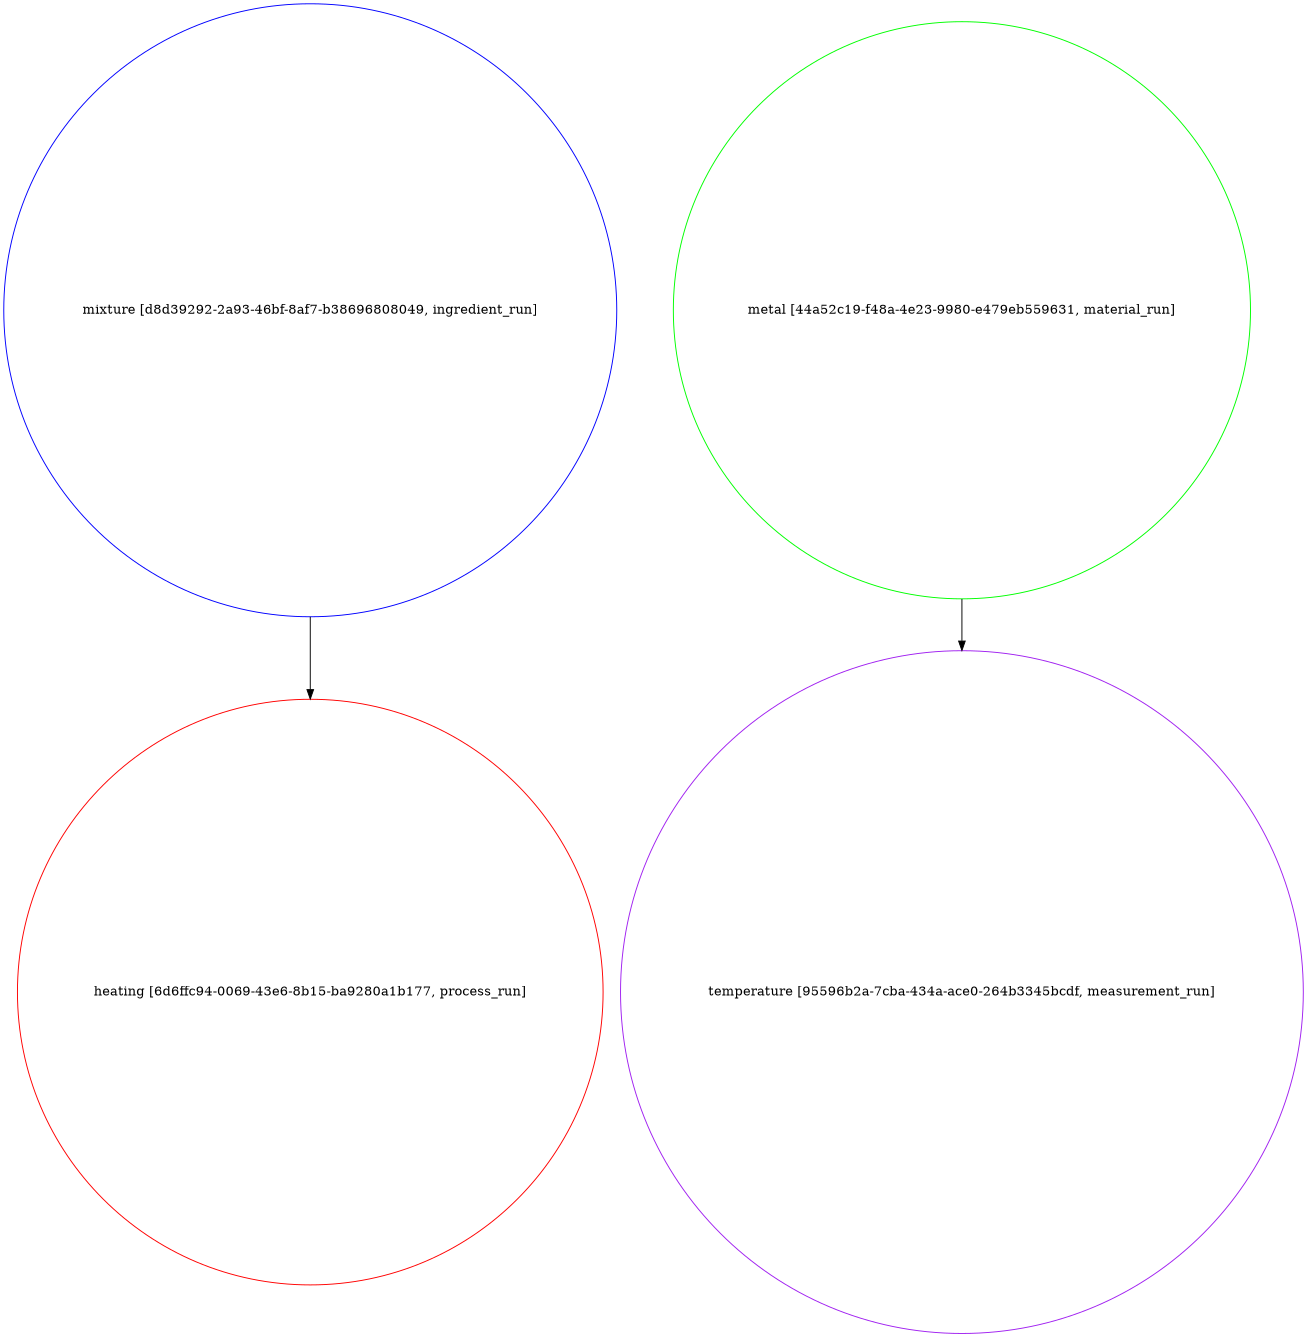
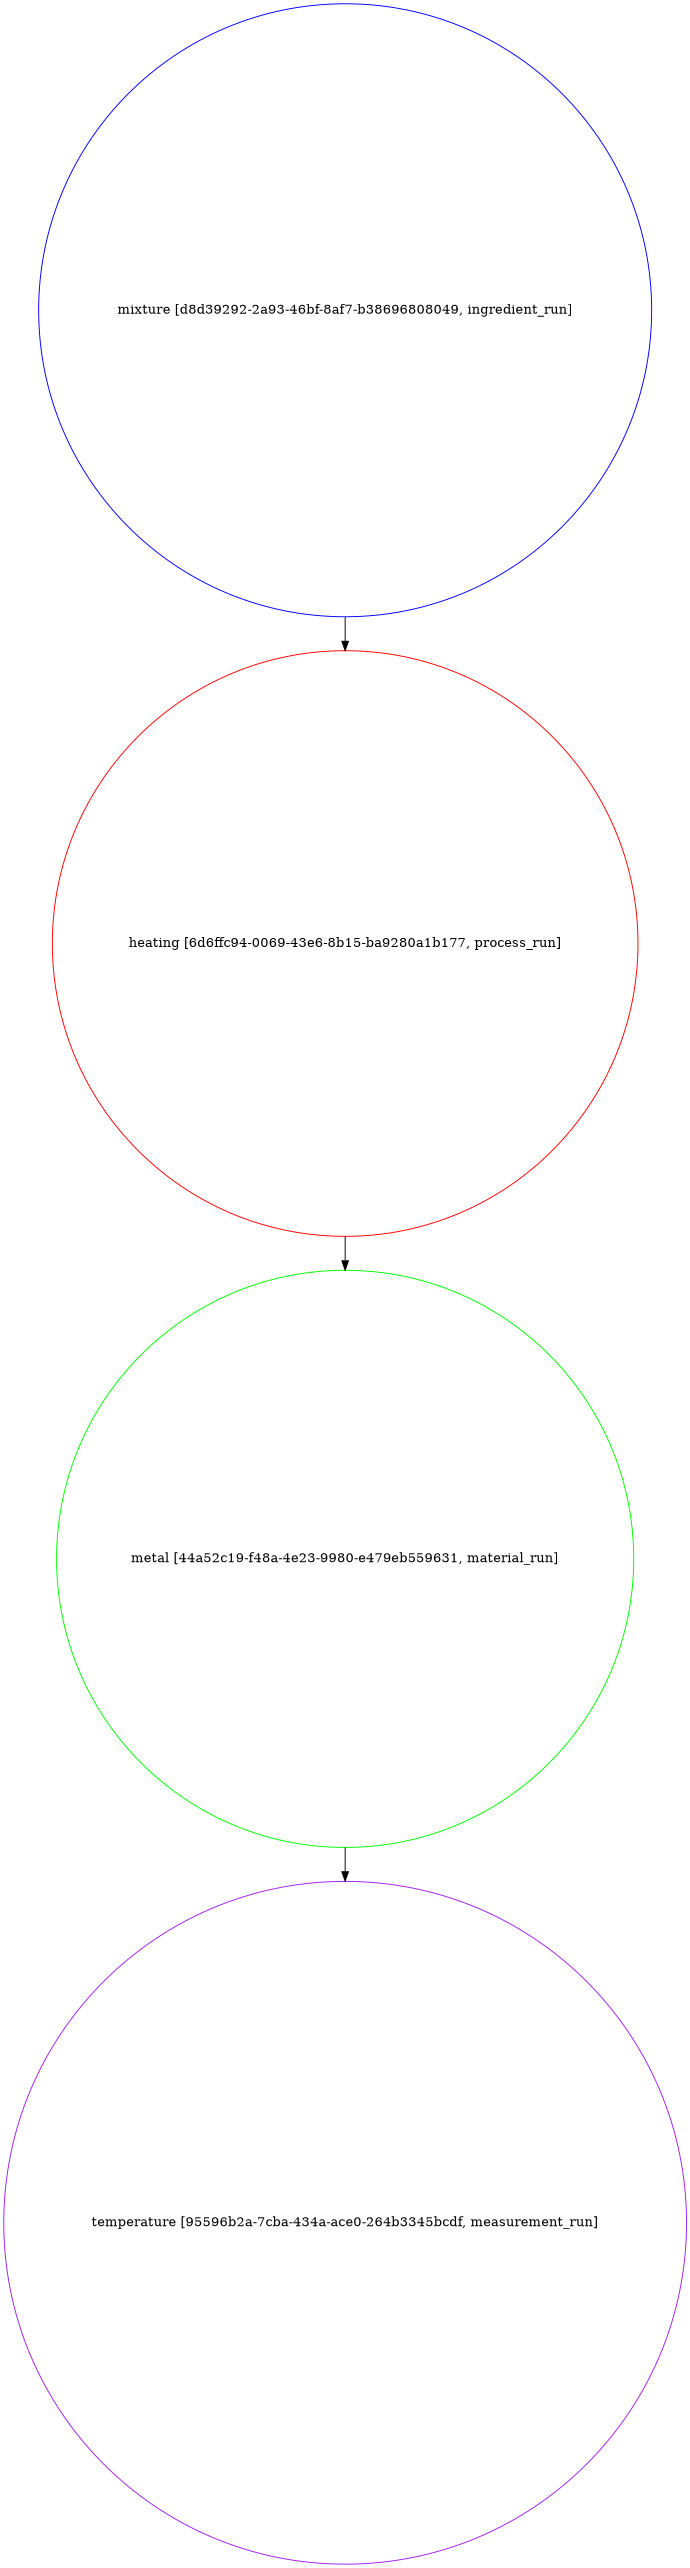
none -> (345, 1249)
